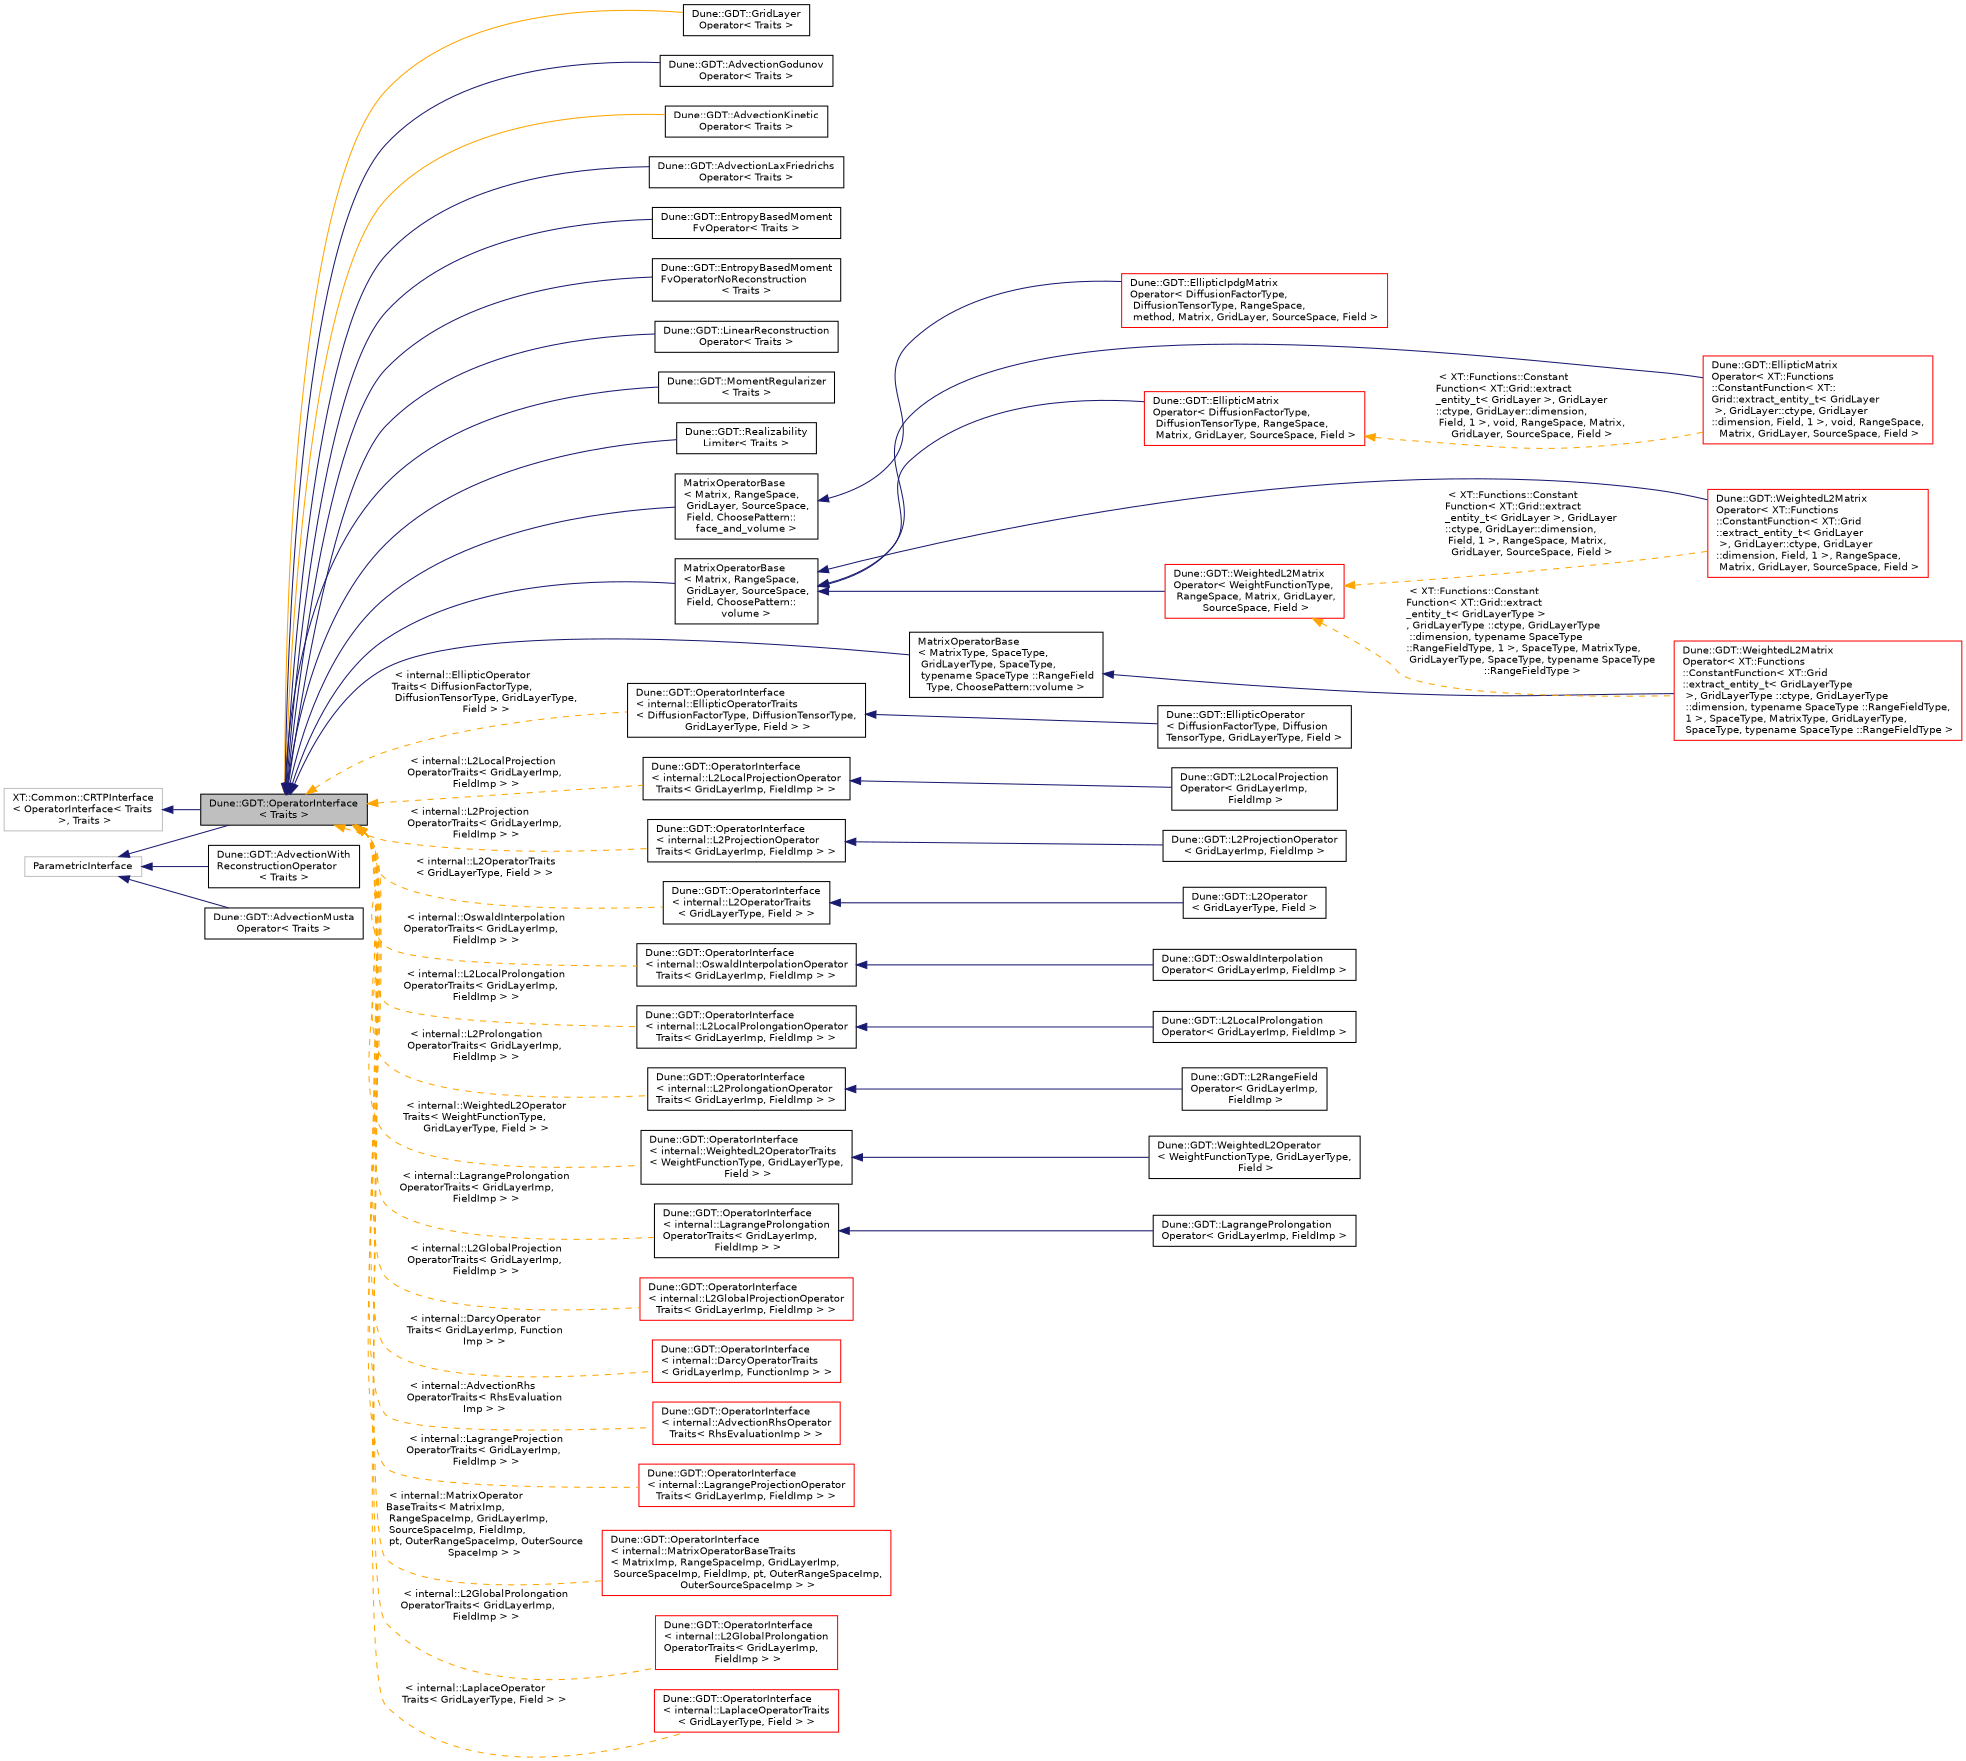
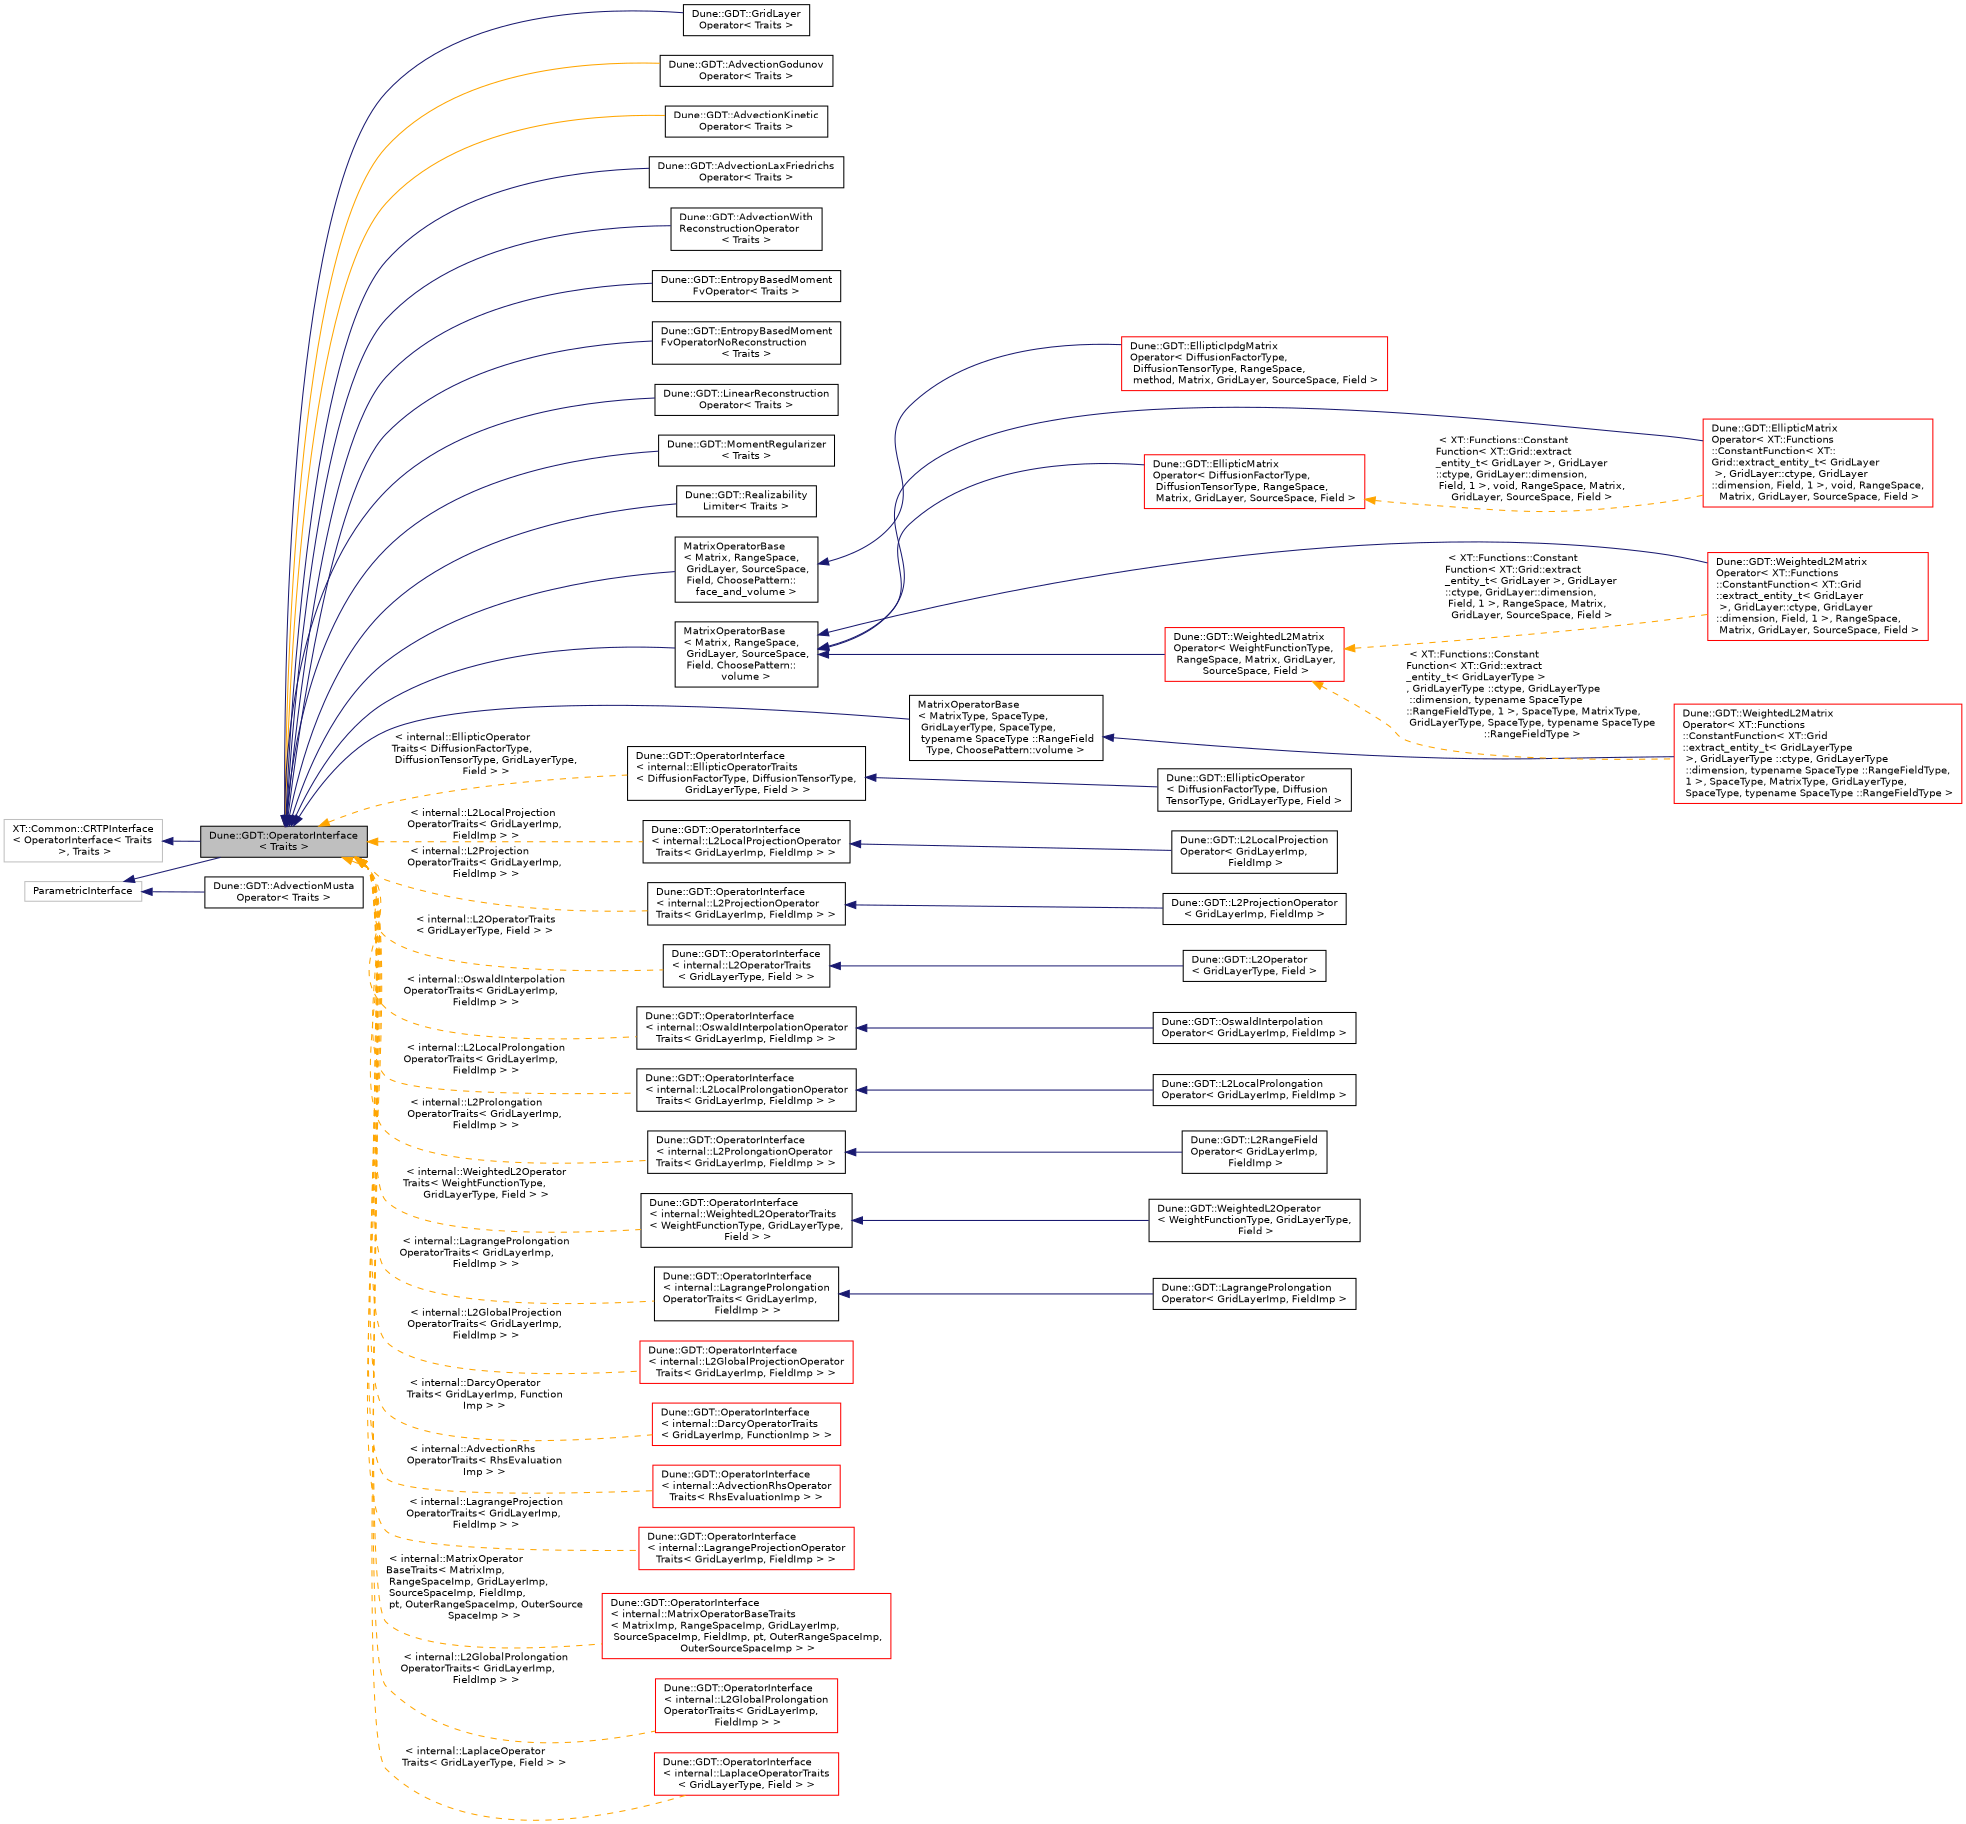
(321, 273) -> (318, 290)
(325, 312) -> (322, 329)
(180, 867) -> (344, 411)
